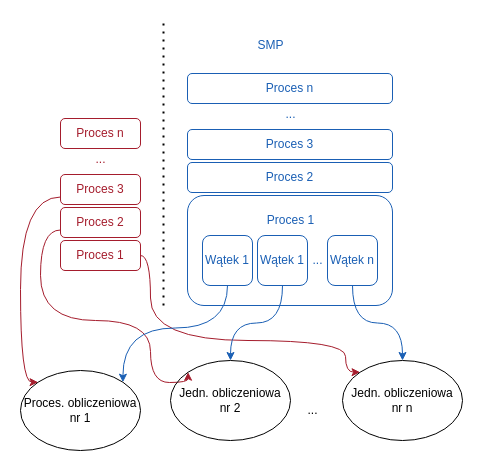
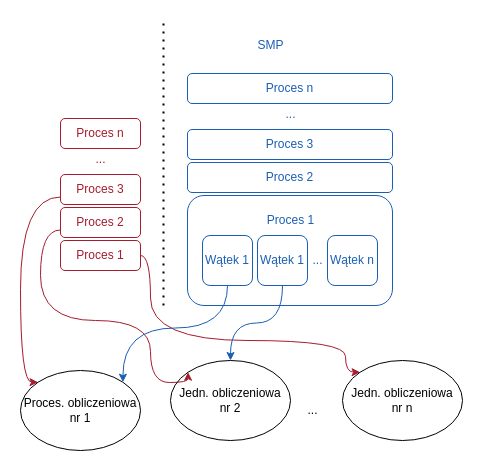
(373, 323) -> none
